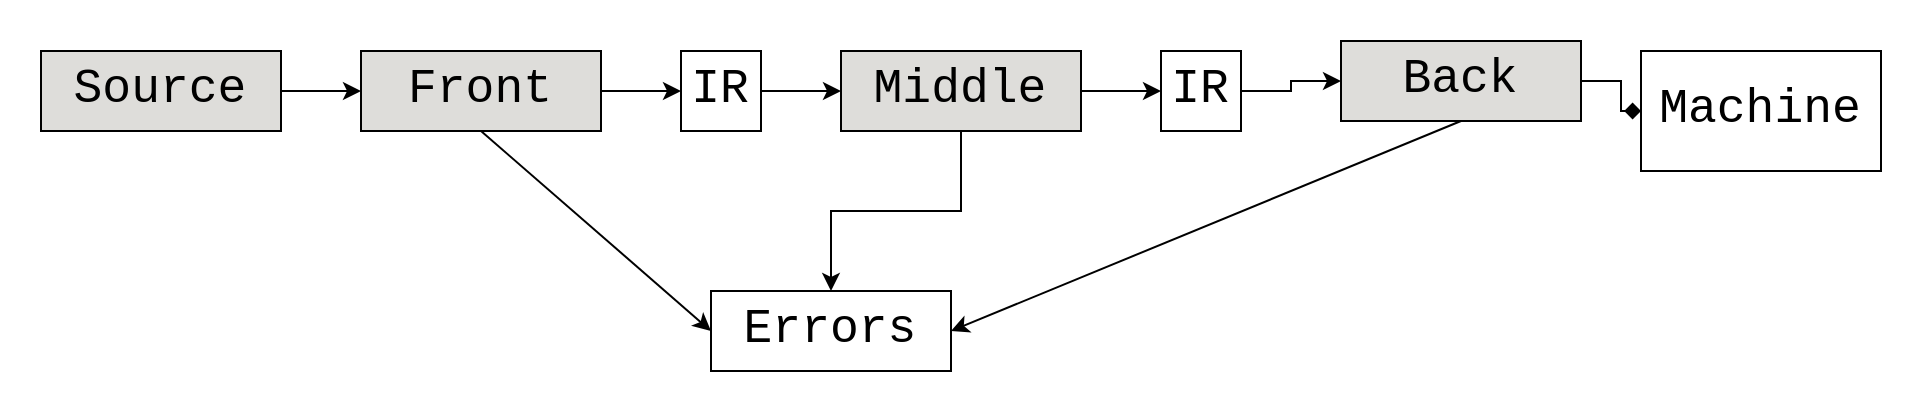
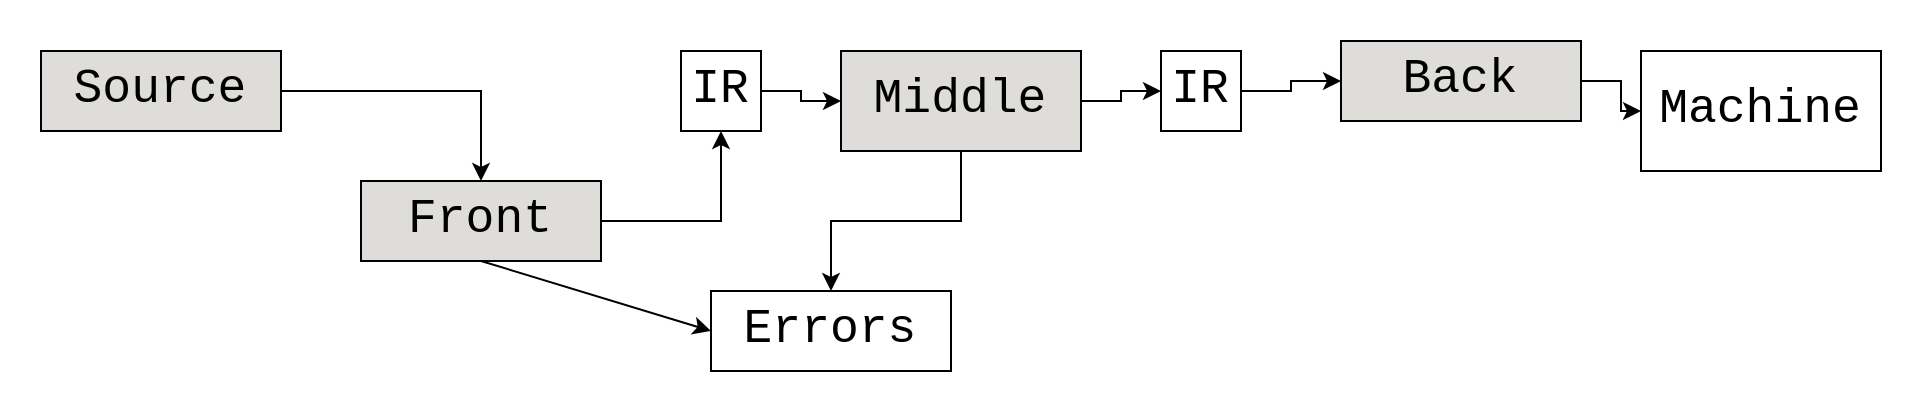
(481, 91) -> (481, 221)
(961, 91) -> (961, 101)
(1624, 111) -> (1626, 111)
(1212, 224) -> none
